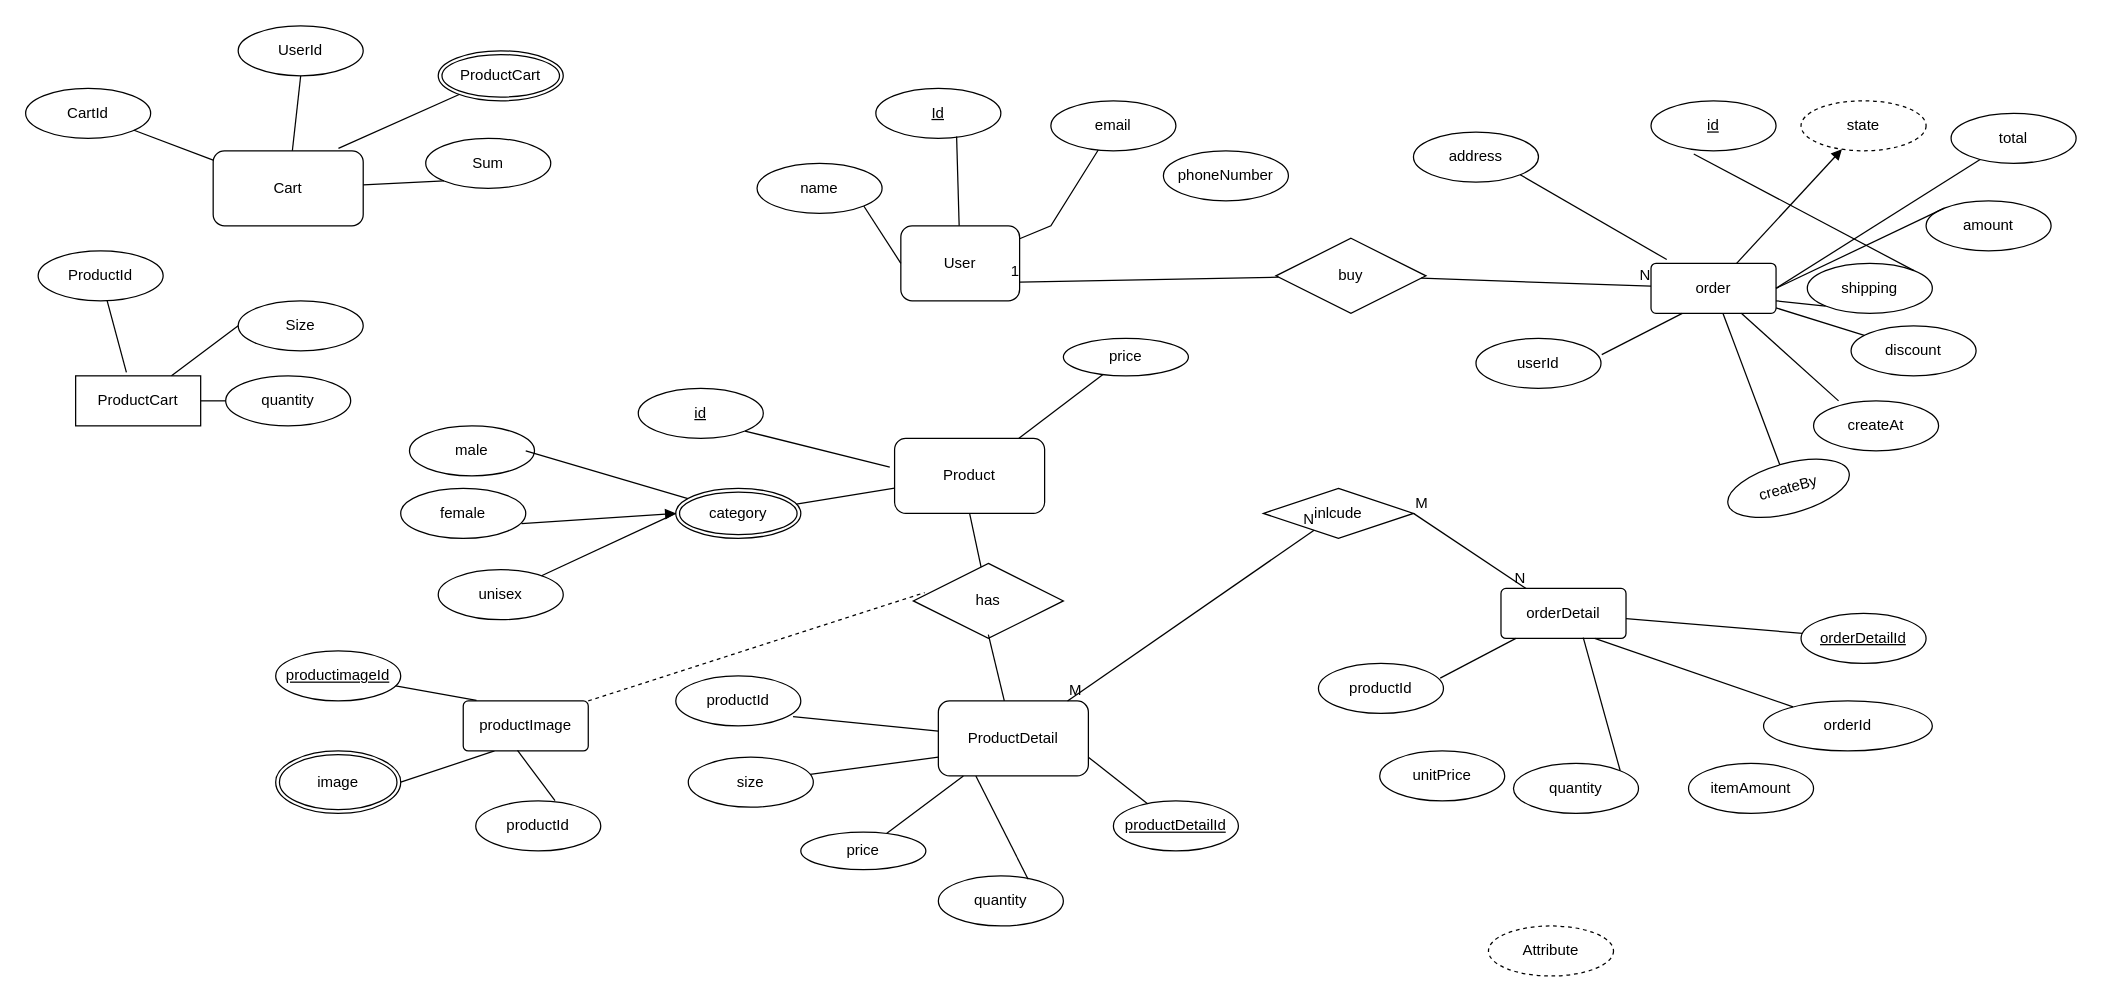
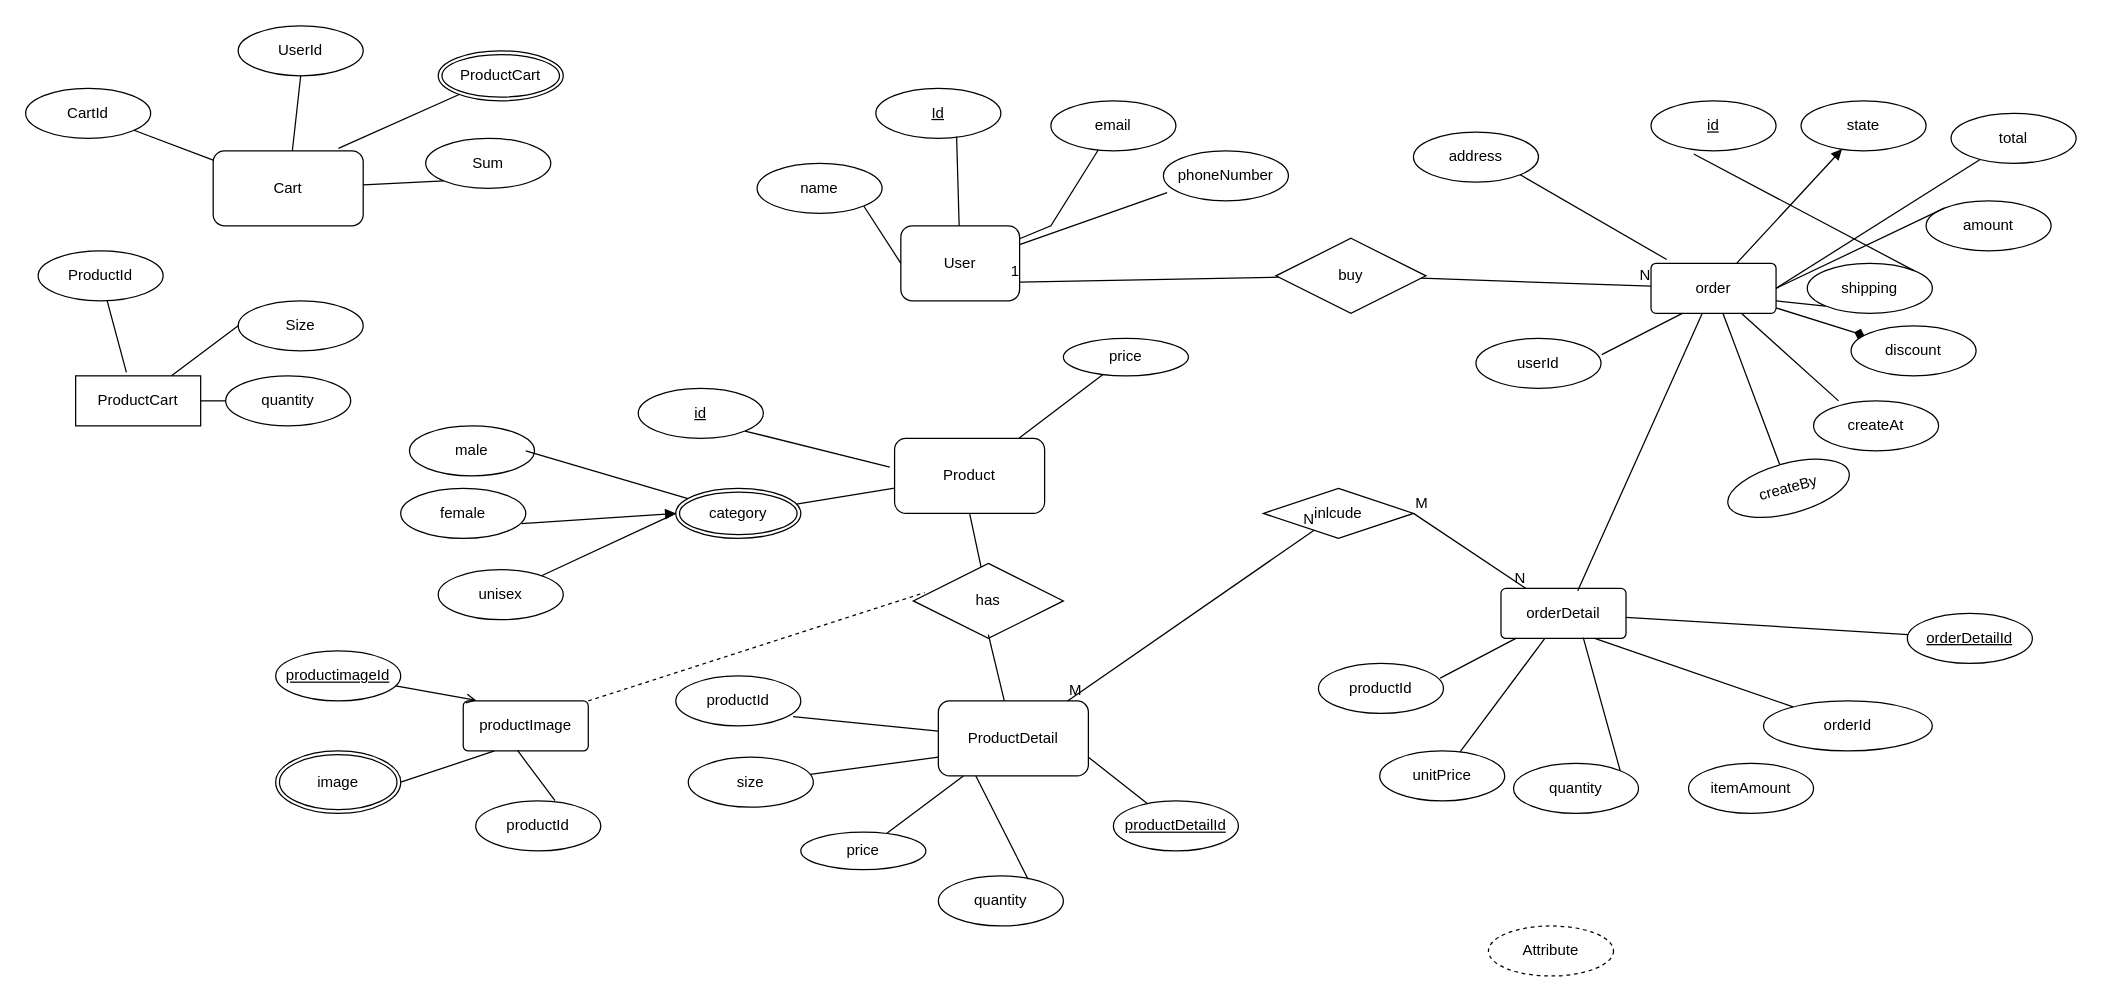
(1863, 126) -> (1863, 126)
none -> (1093, 218)
(1858, 333) -> (1854, 332)
none -> (1639, 452)
(1863, 638) -> (1969, 638)
none -> (1502, 694)
(470, 699) -> (470, 699)
